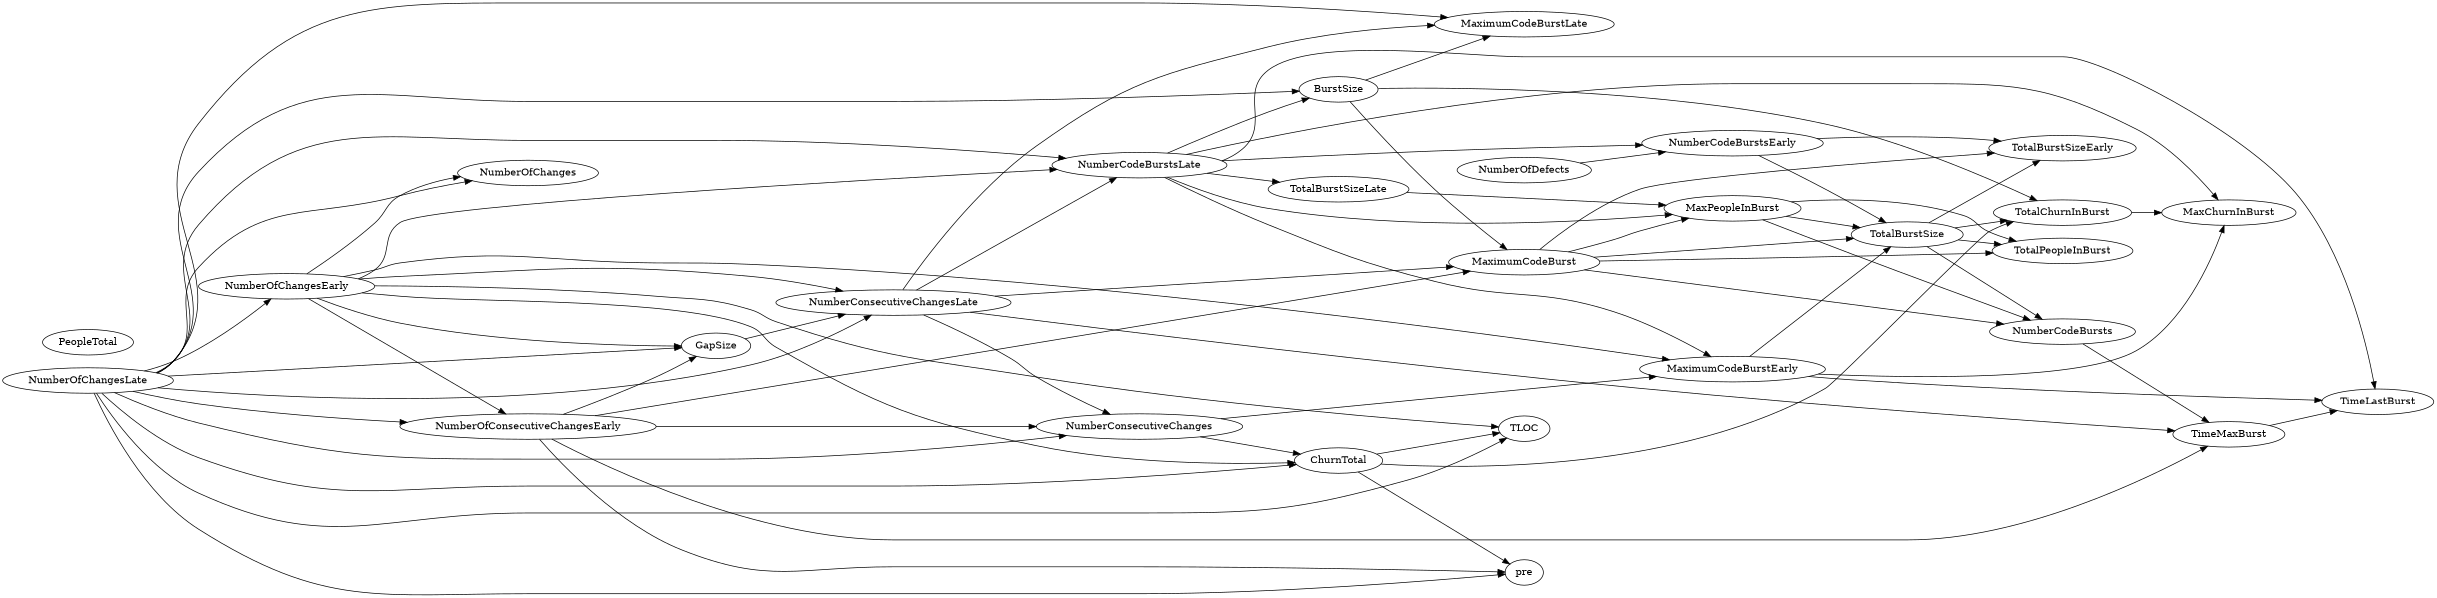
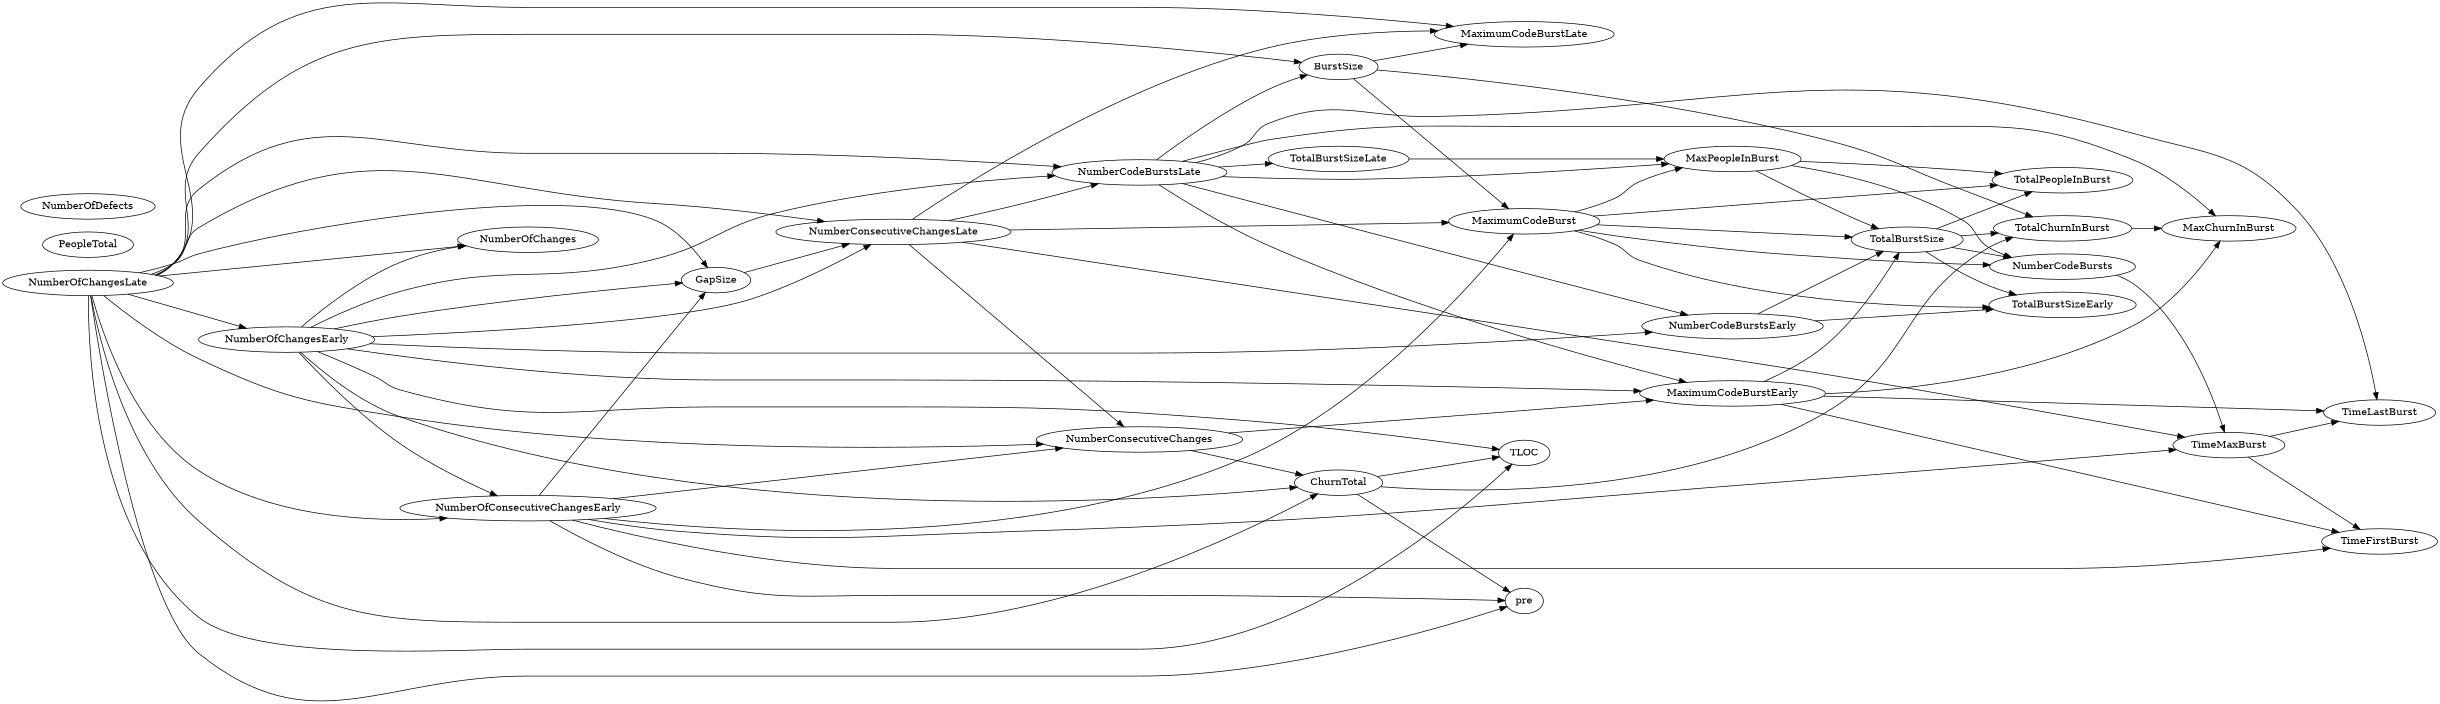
(1619, 158) -> (1008, 353)
none -> (2380, 541)
